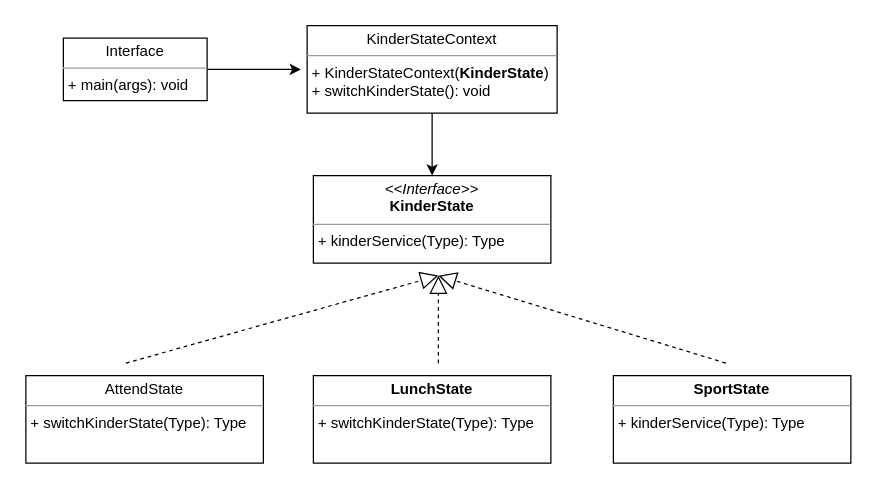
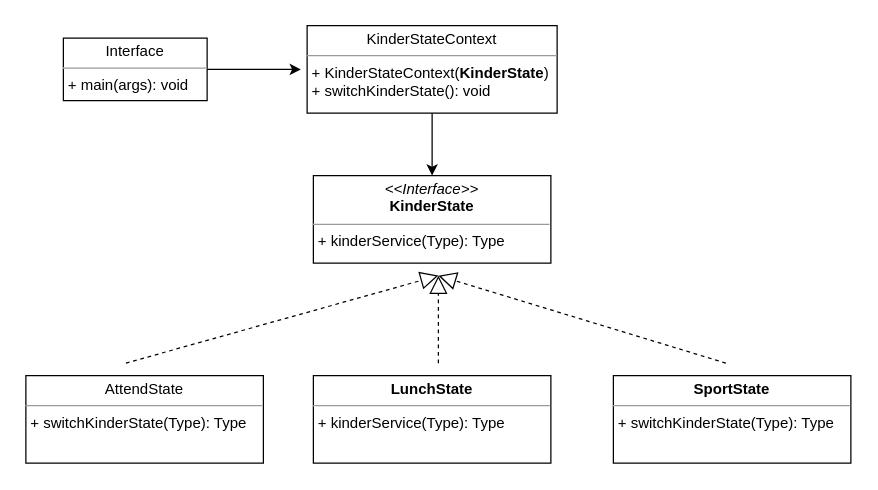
(434, 394) -> (417, 394)
(717, 394) -> (734, 394)
